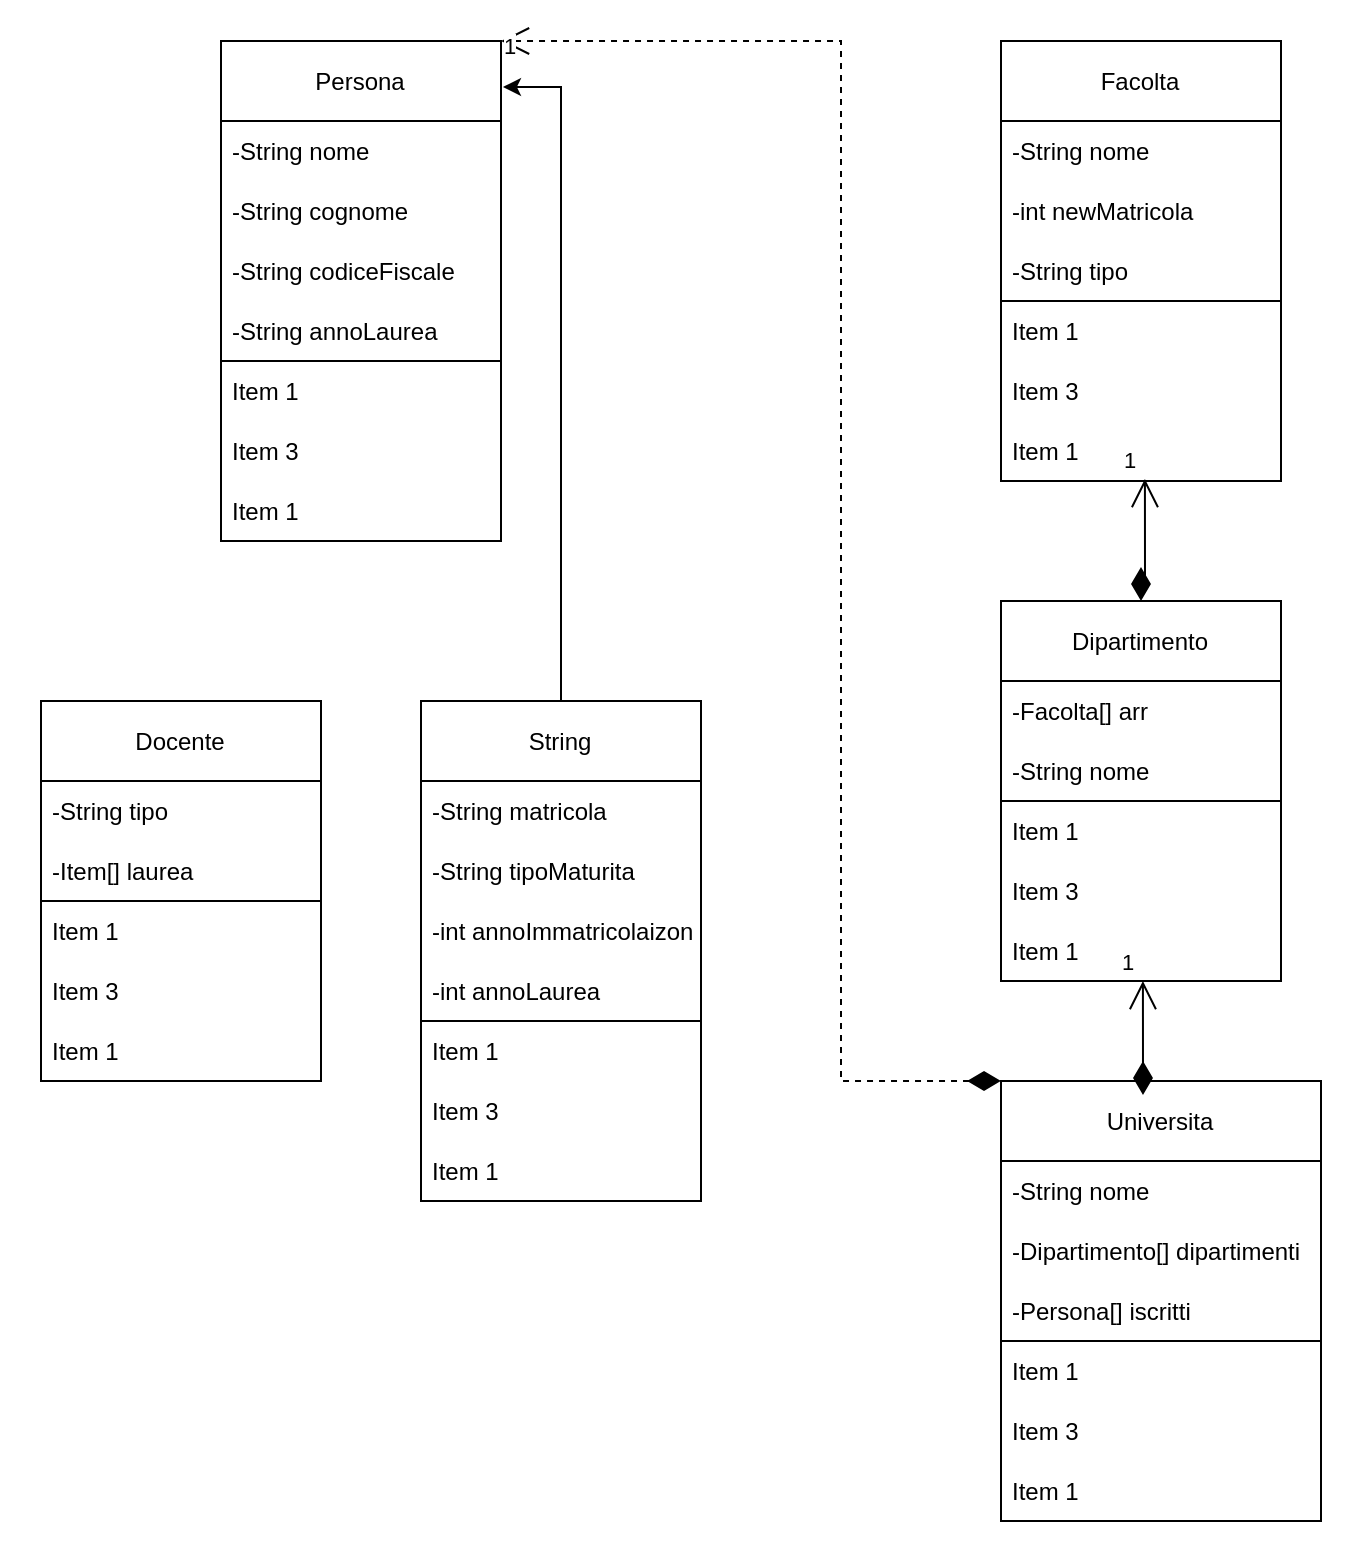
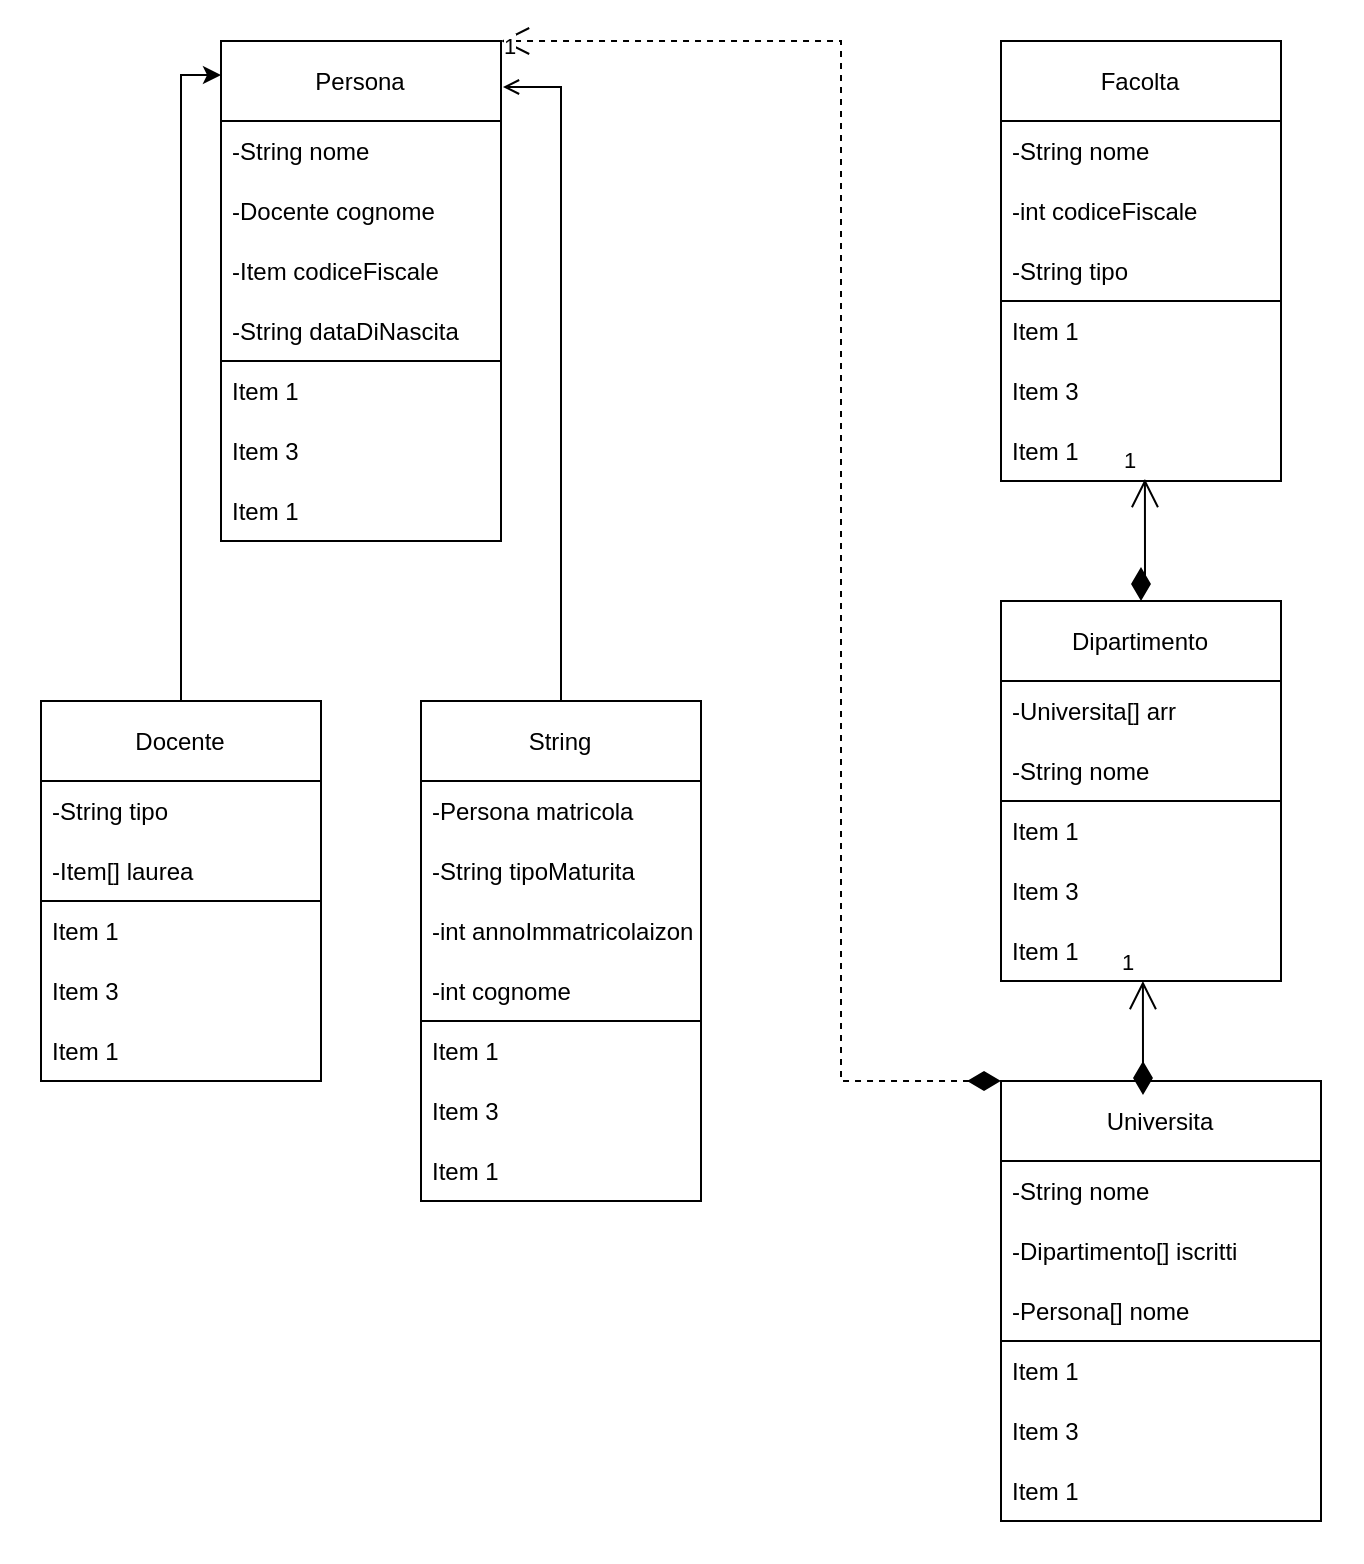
(518, 87) -> (515, 87)
(327, 212) -> (336, 212)
(1114, 212) -> (1117, 212)
(358, 272) -> (347, 272)
(347, 332) -> (361, 332)
none -> (181, 375)
(1100, 712) -> (1117, 712)
(534, 812) -> (544, 812)
(527, 992) -> (506, 992)
(1181, 1252) -> (1155, 1252)
(1127, 1312) -> (1110, 1312)
